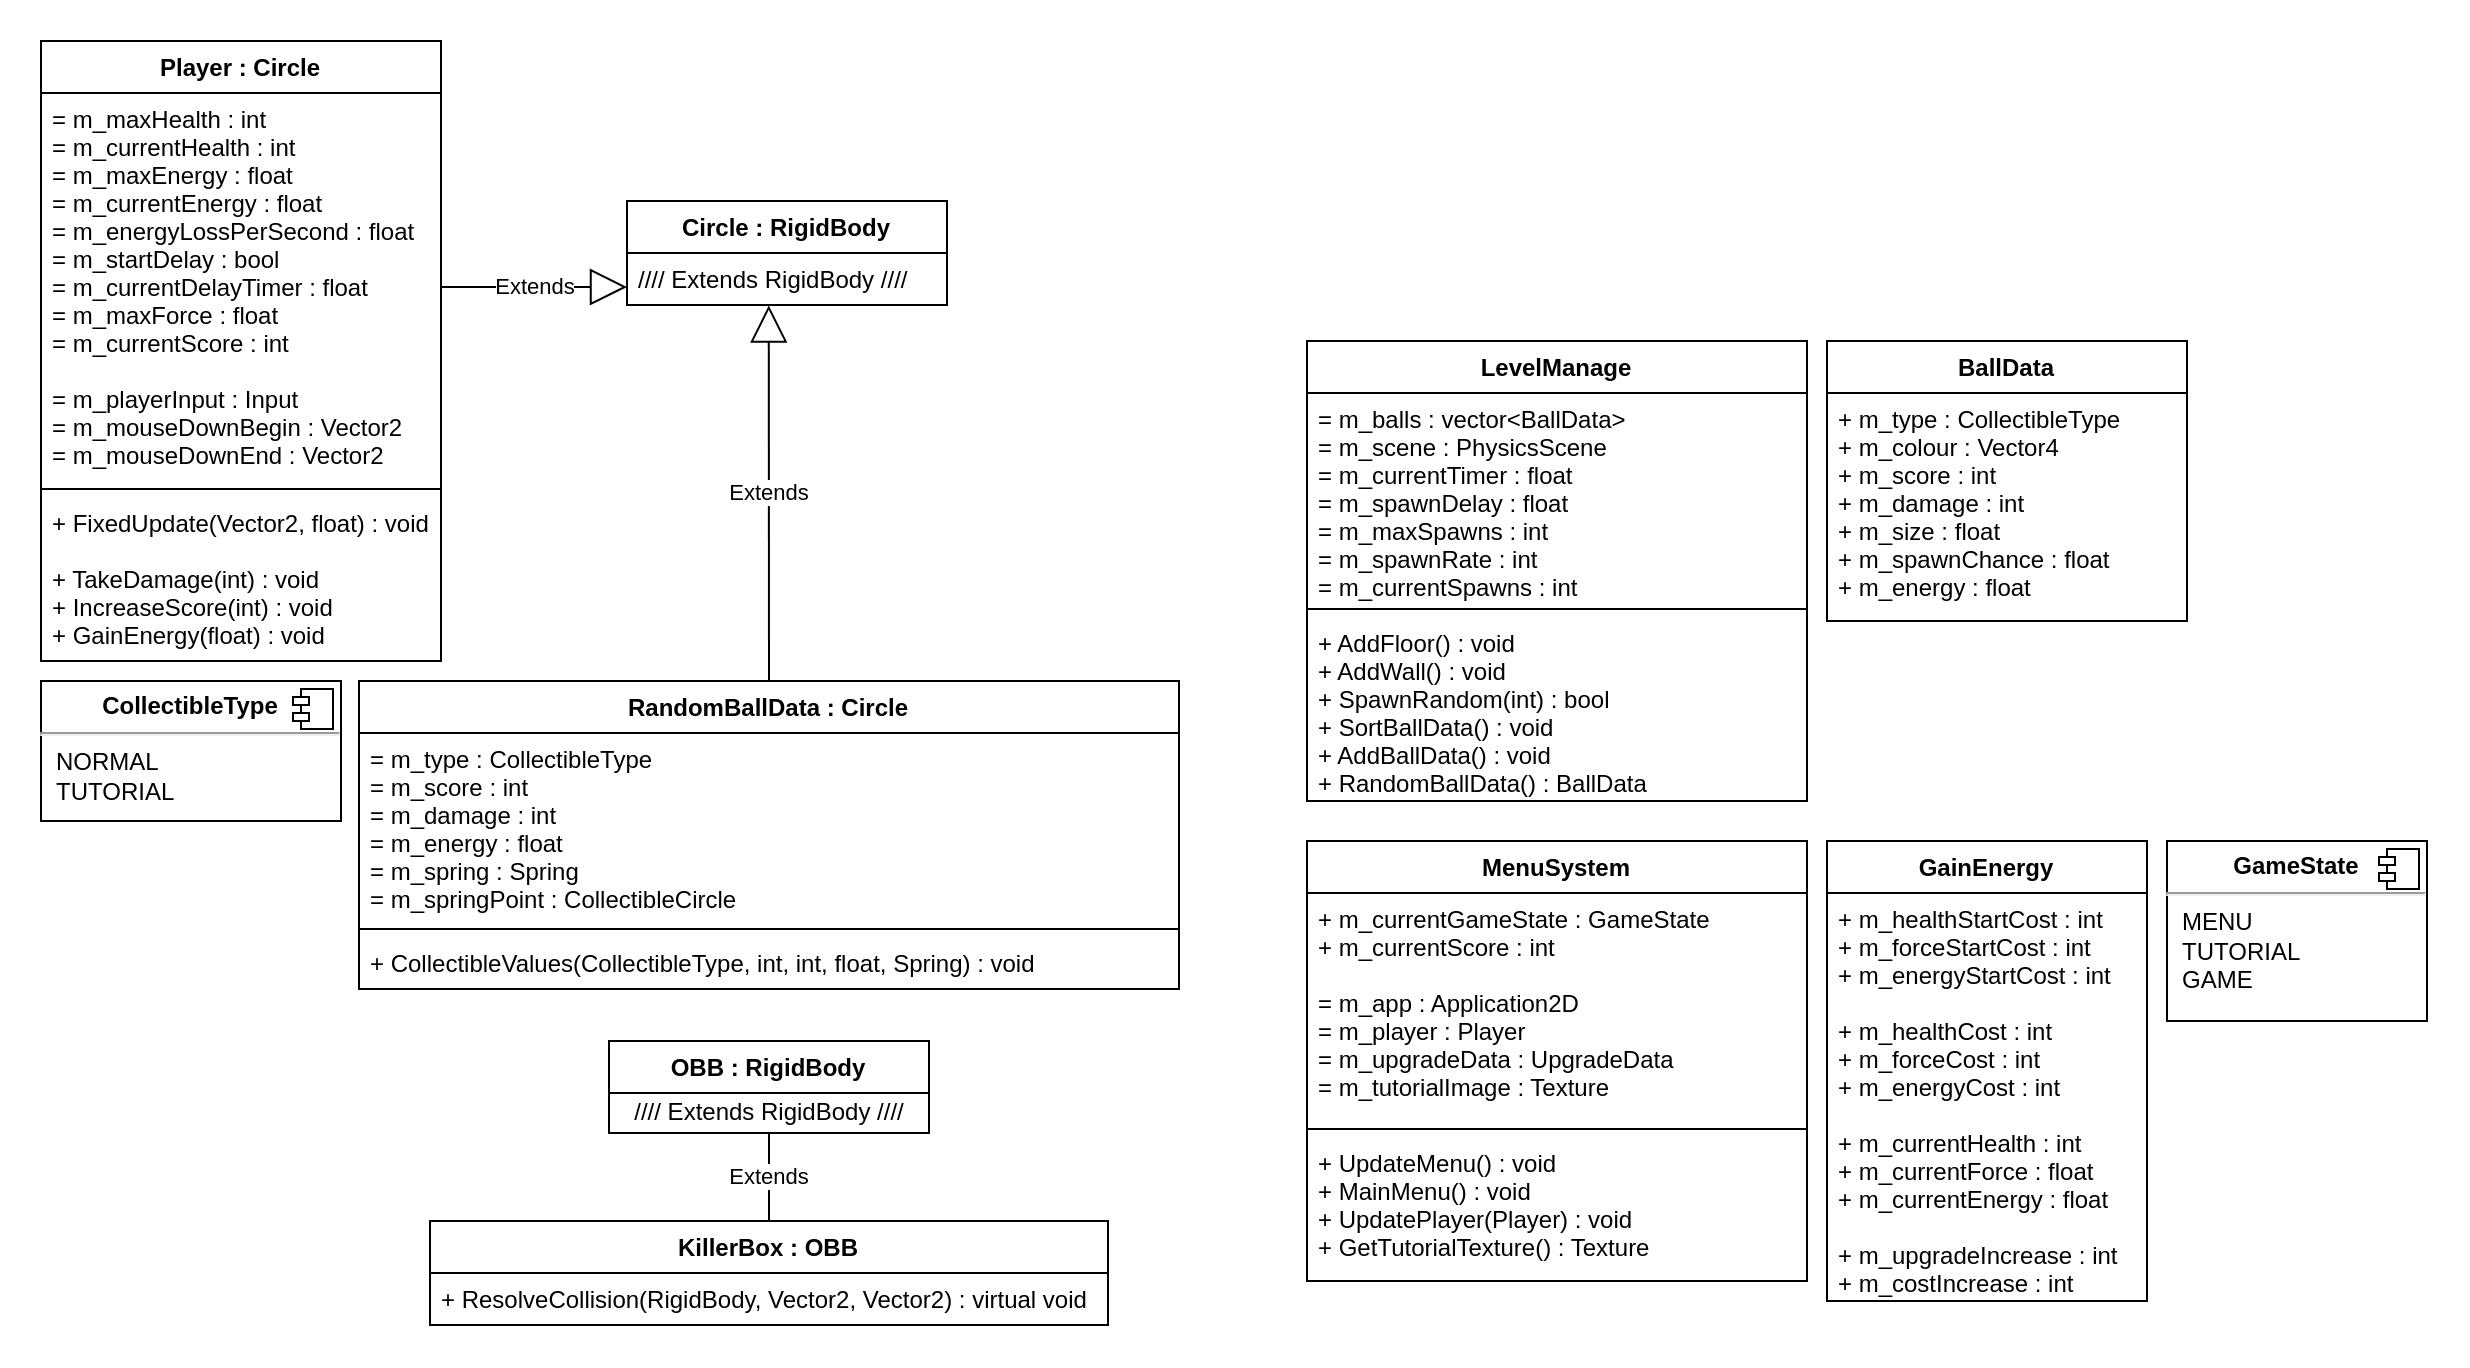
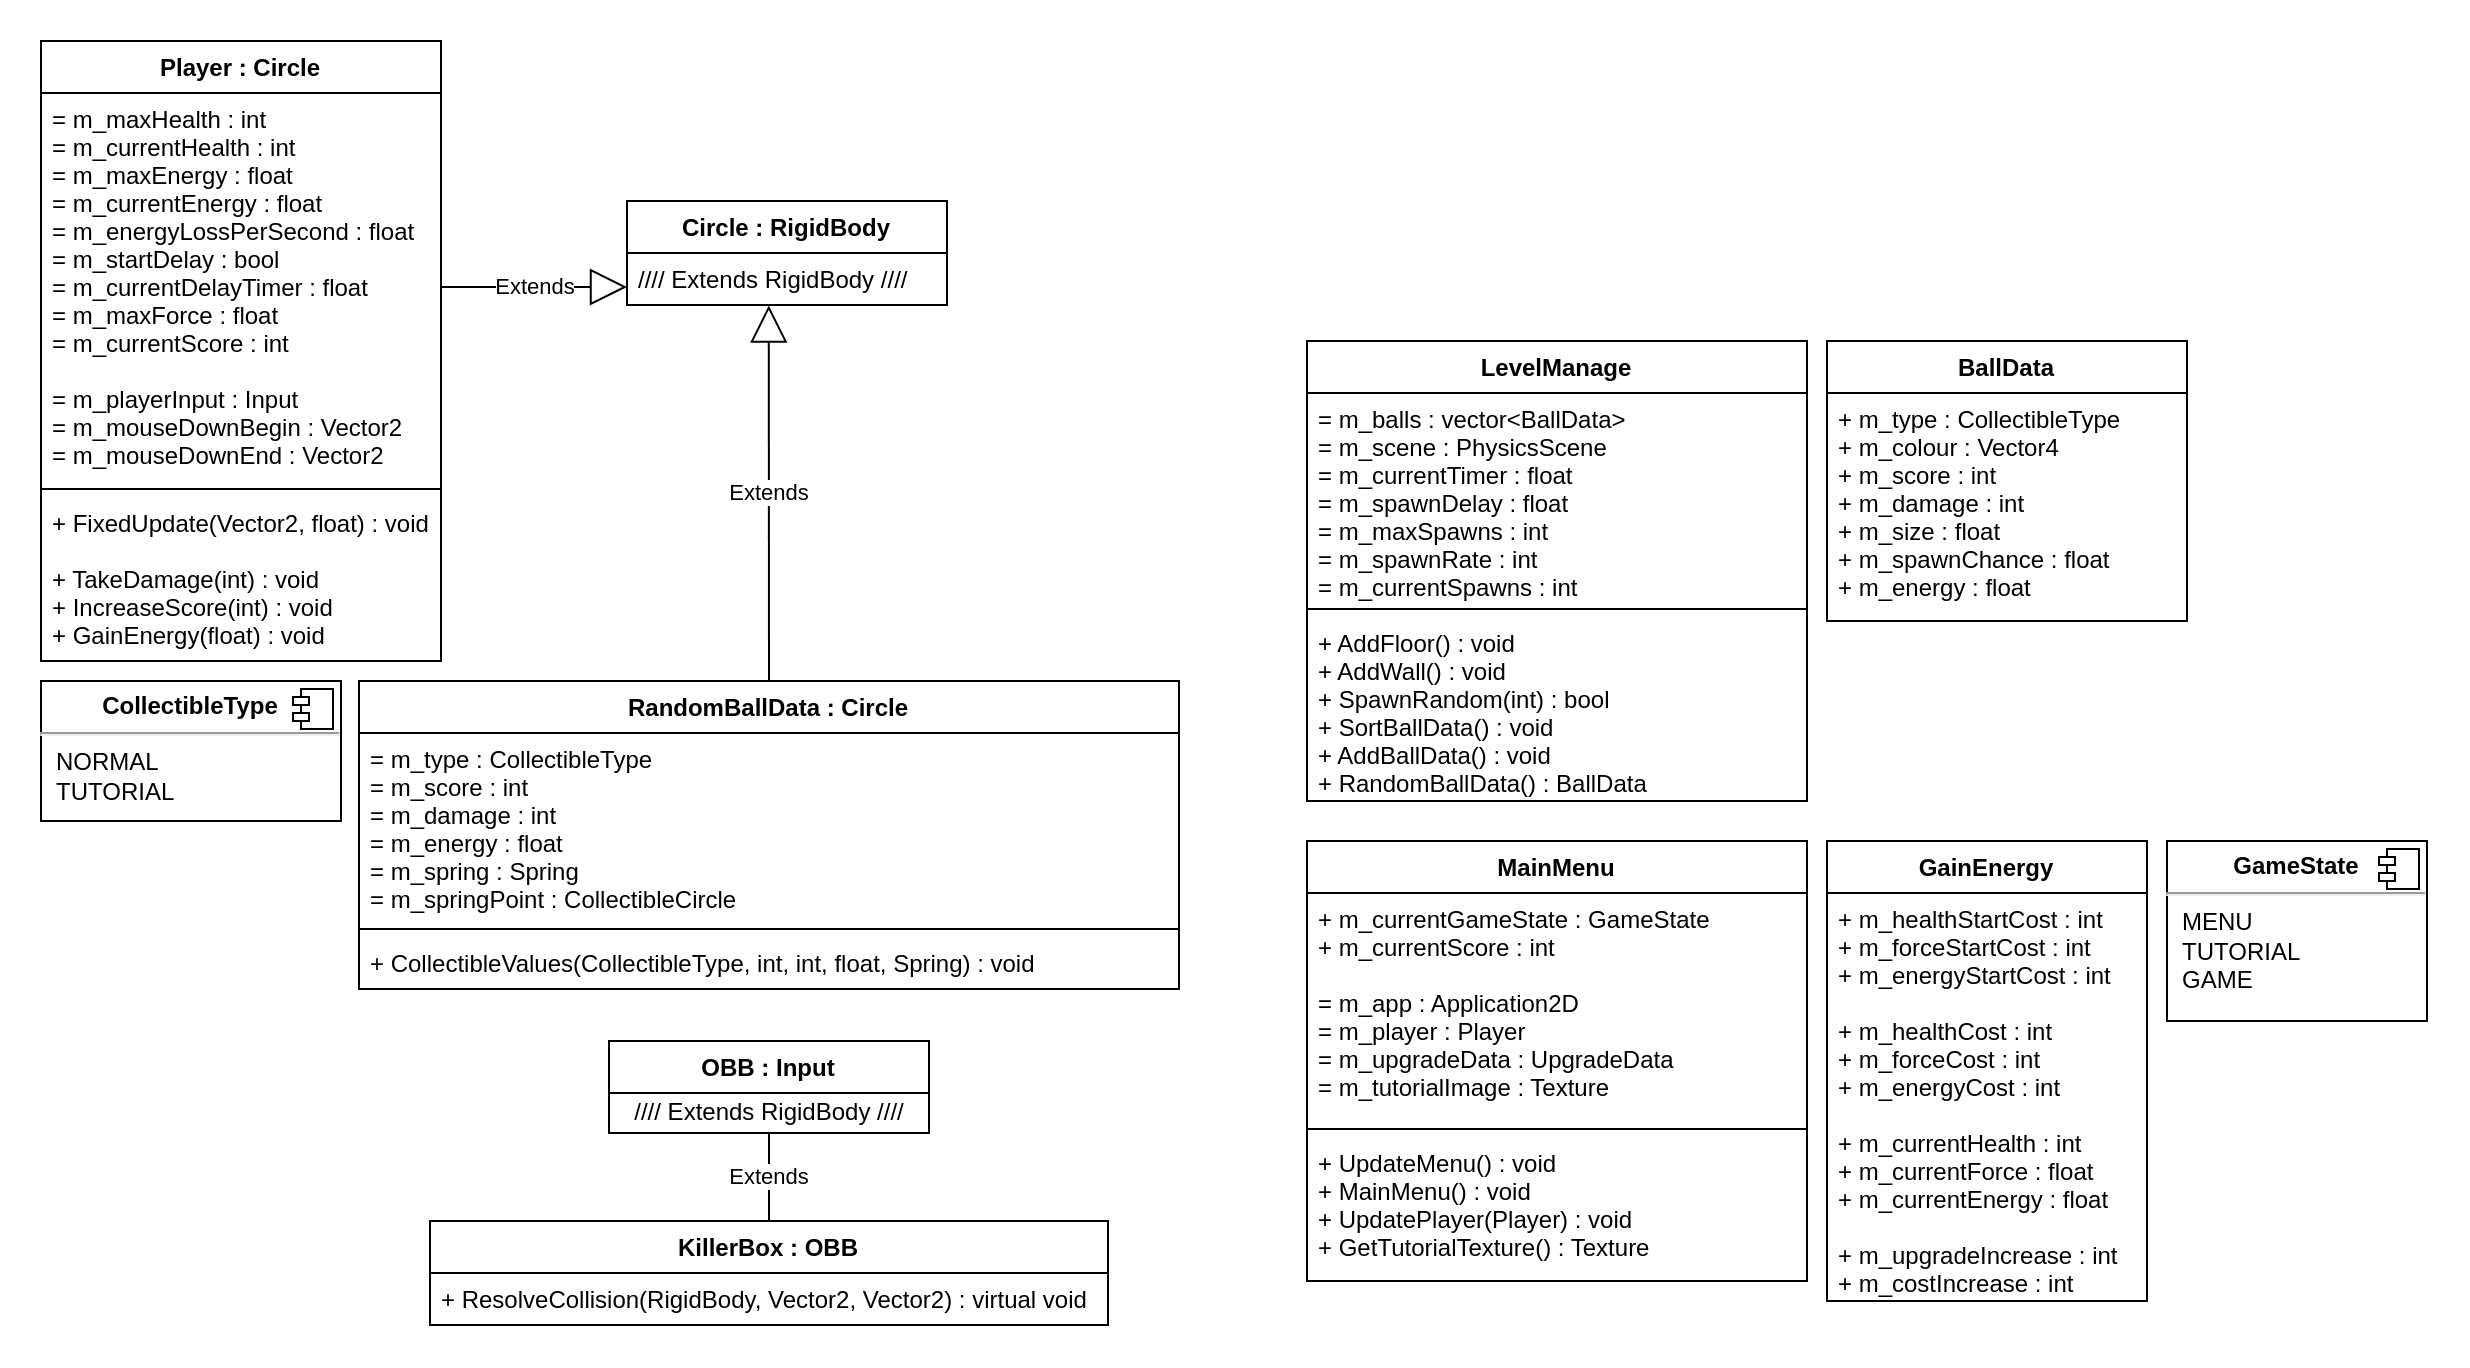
(1556, 868) -> (1556, 868)
(768, 1068) -> (768, 1068)
